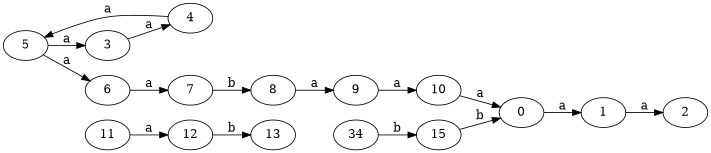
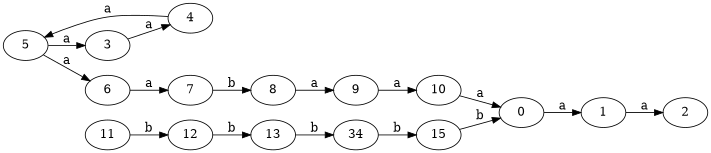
(149, 129) -> (149, 129)
none -> (310, 135)
